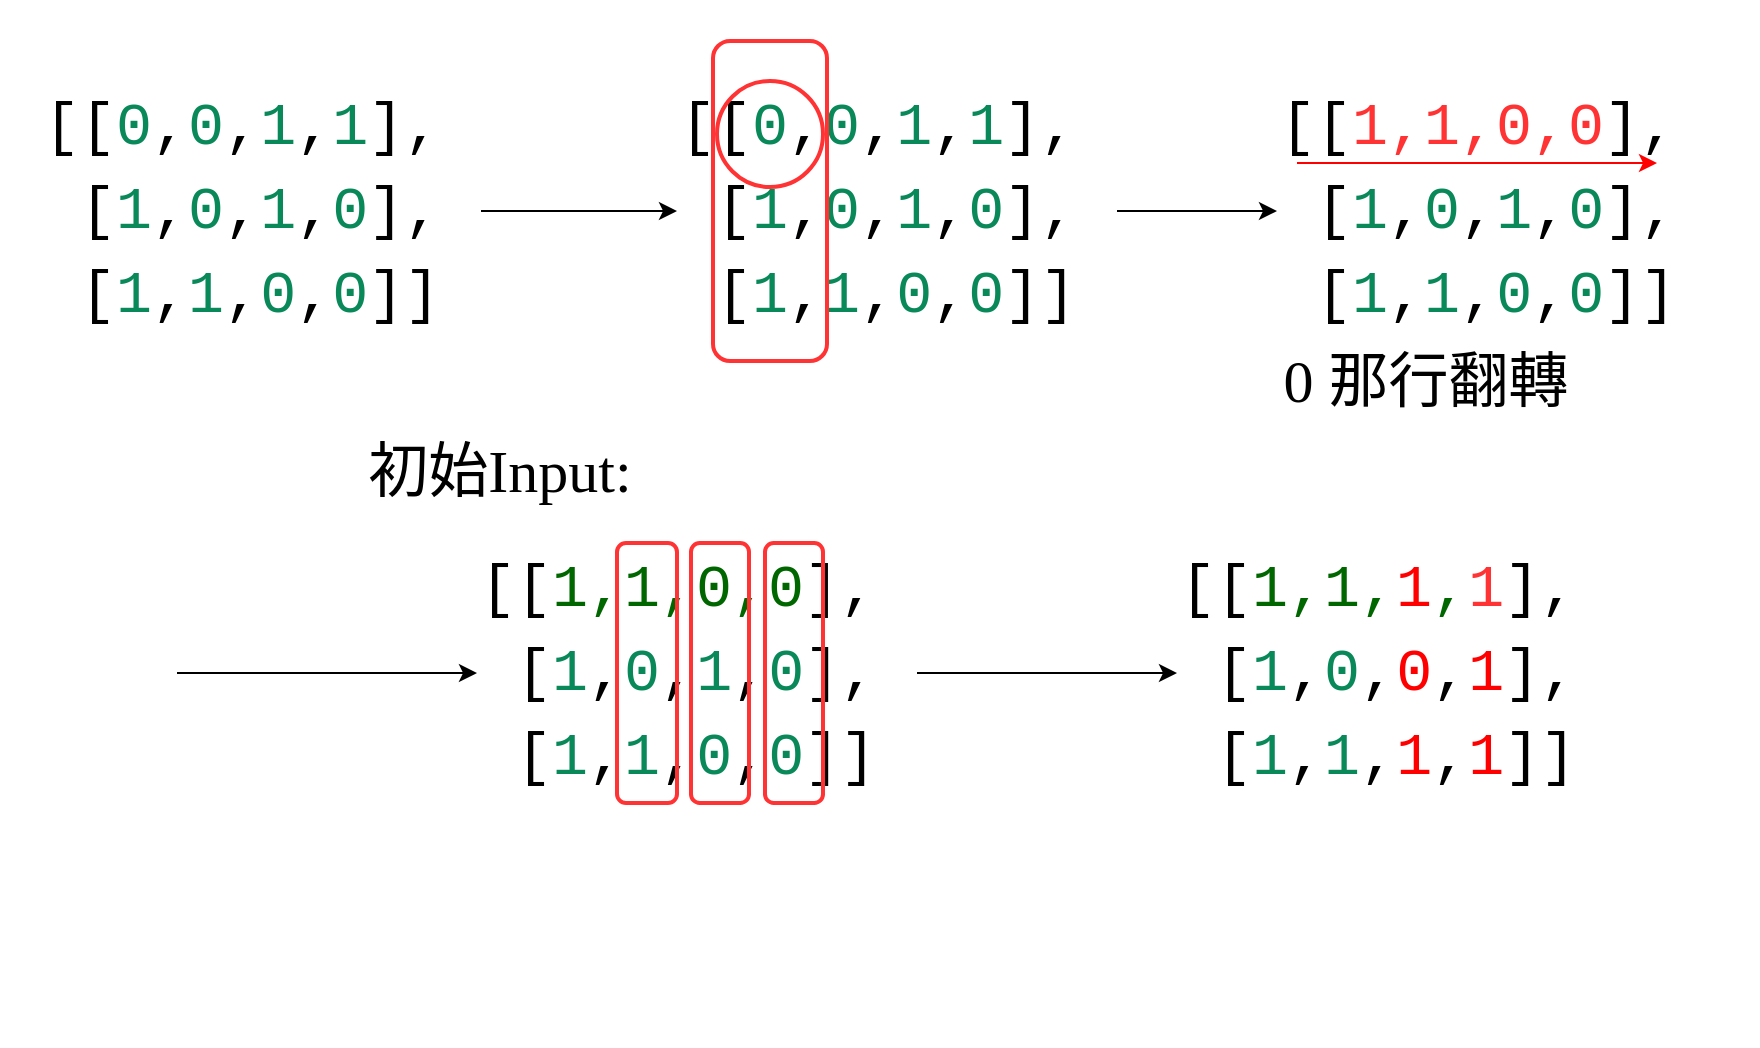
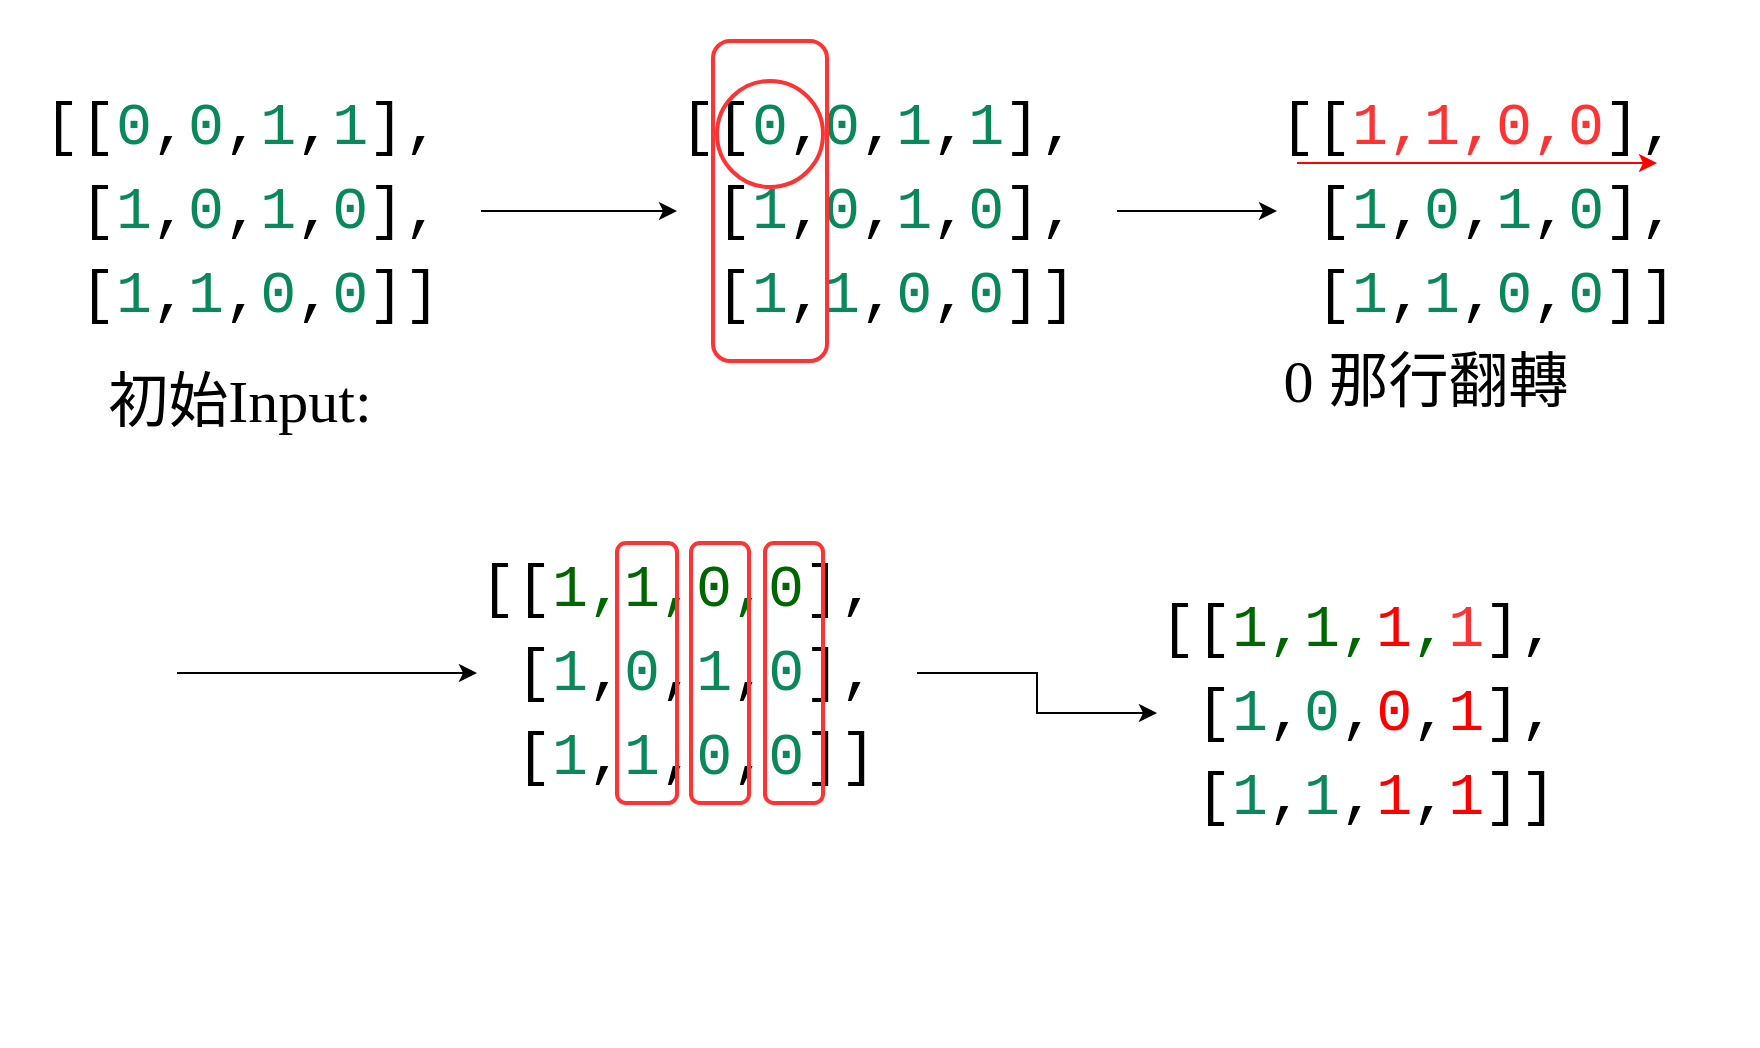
(501, 470) -> (241, 400)
(1397, 673) -> (1377, 713)
